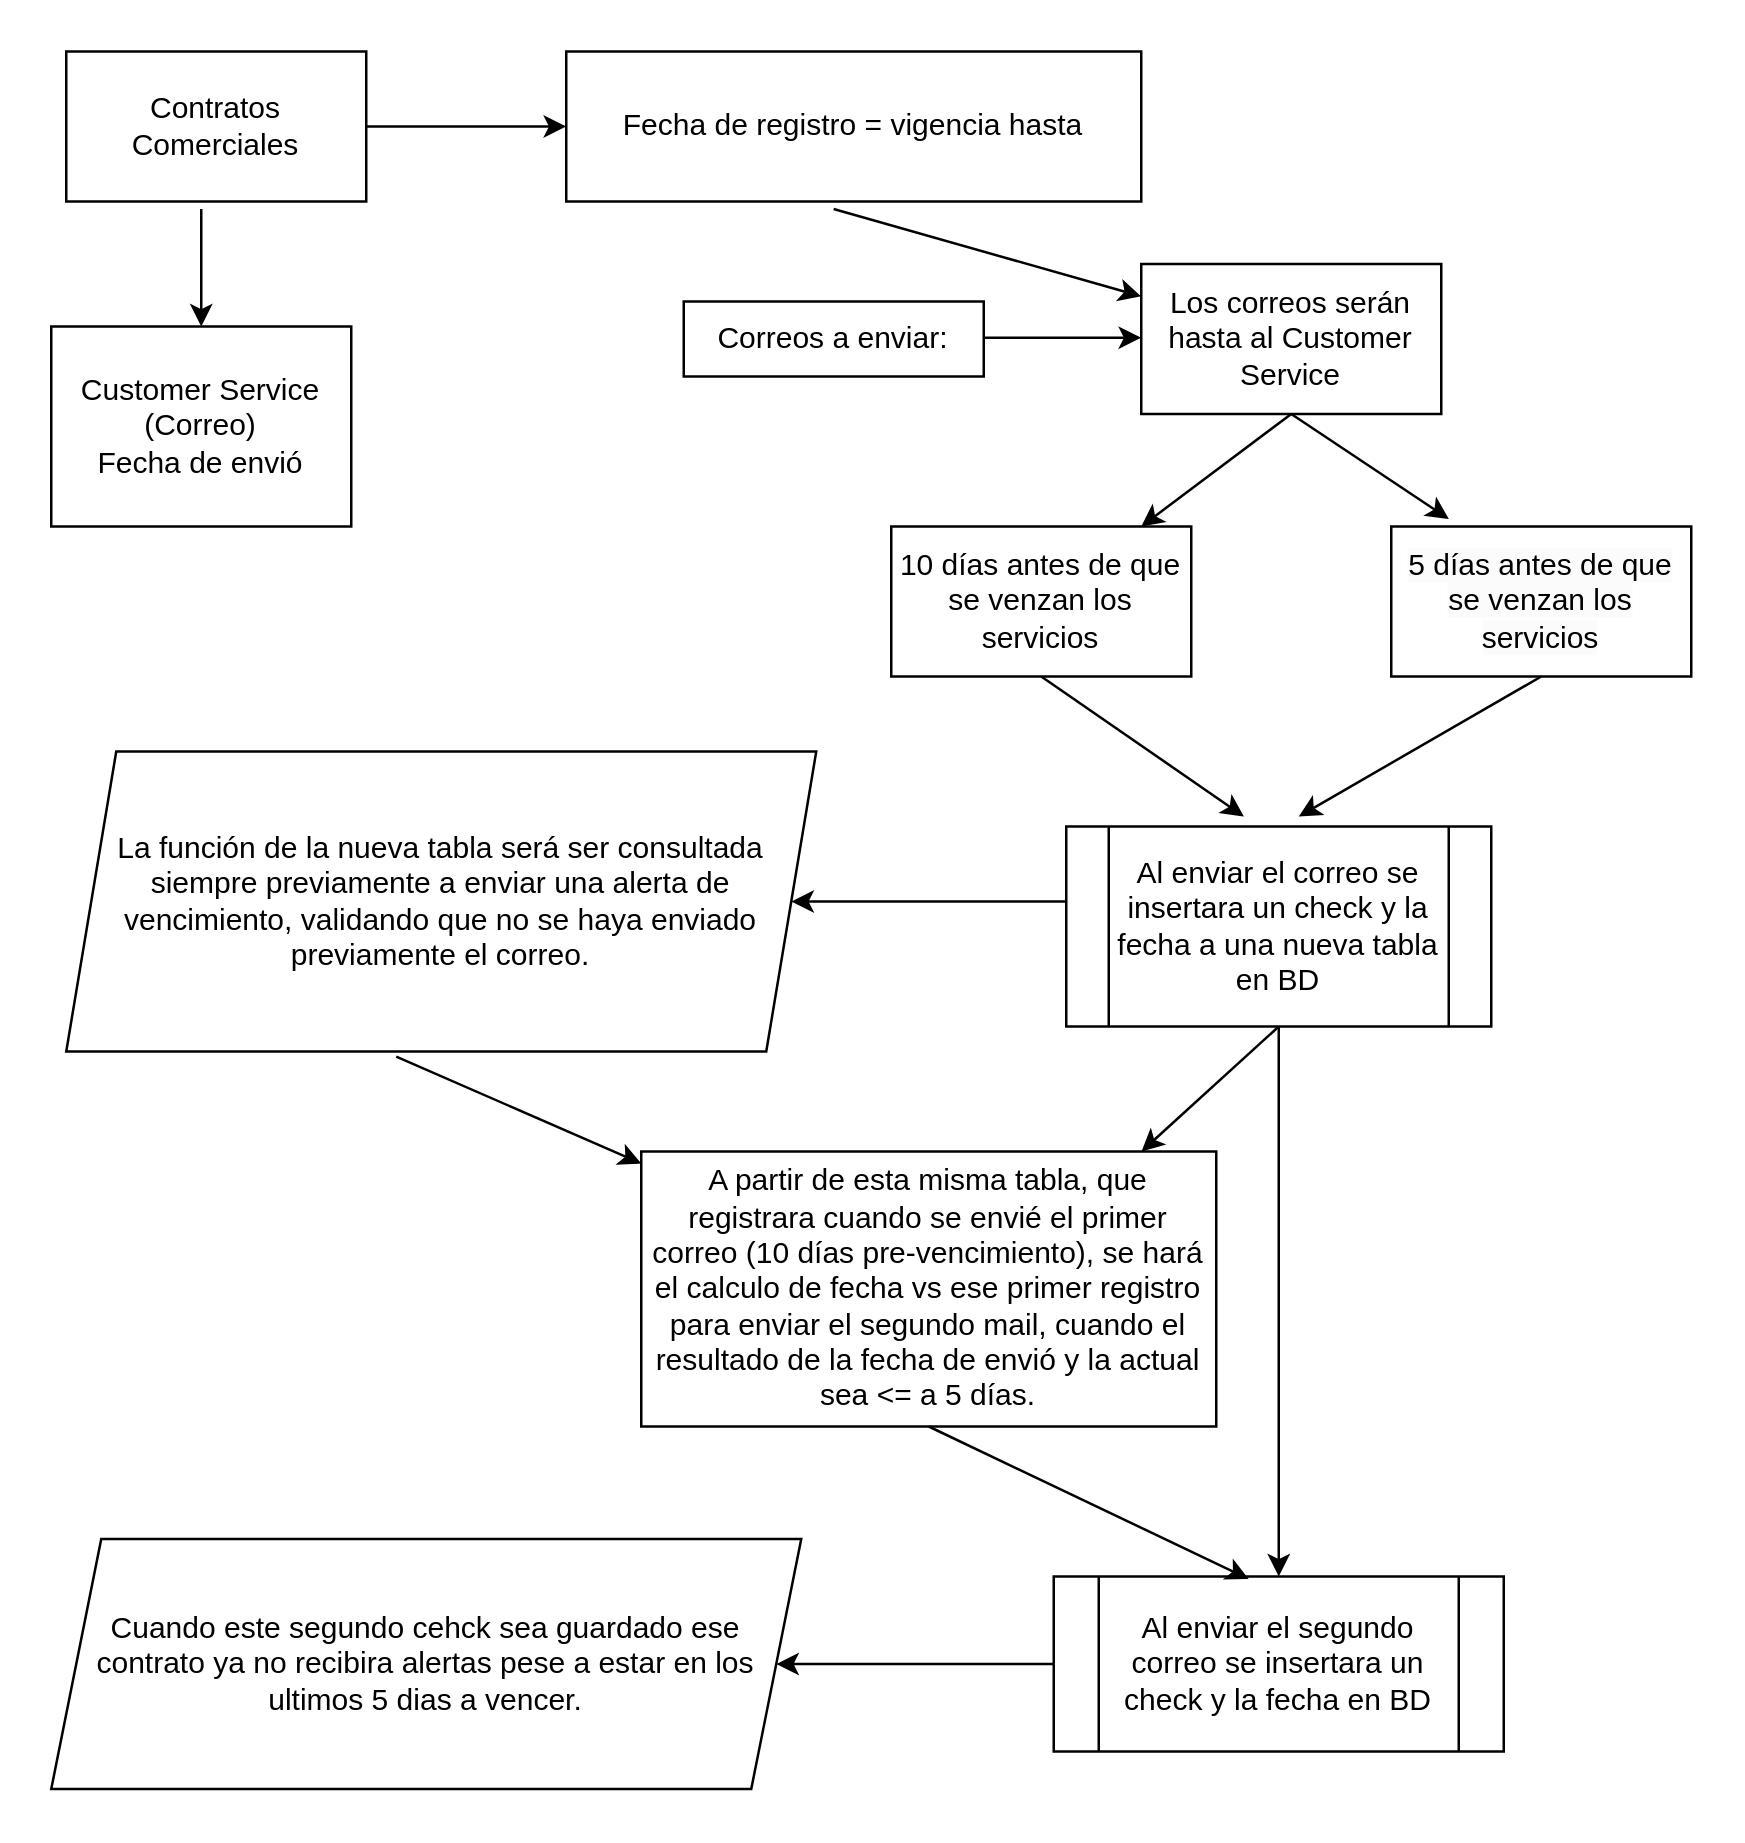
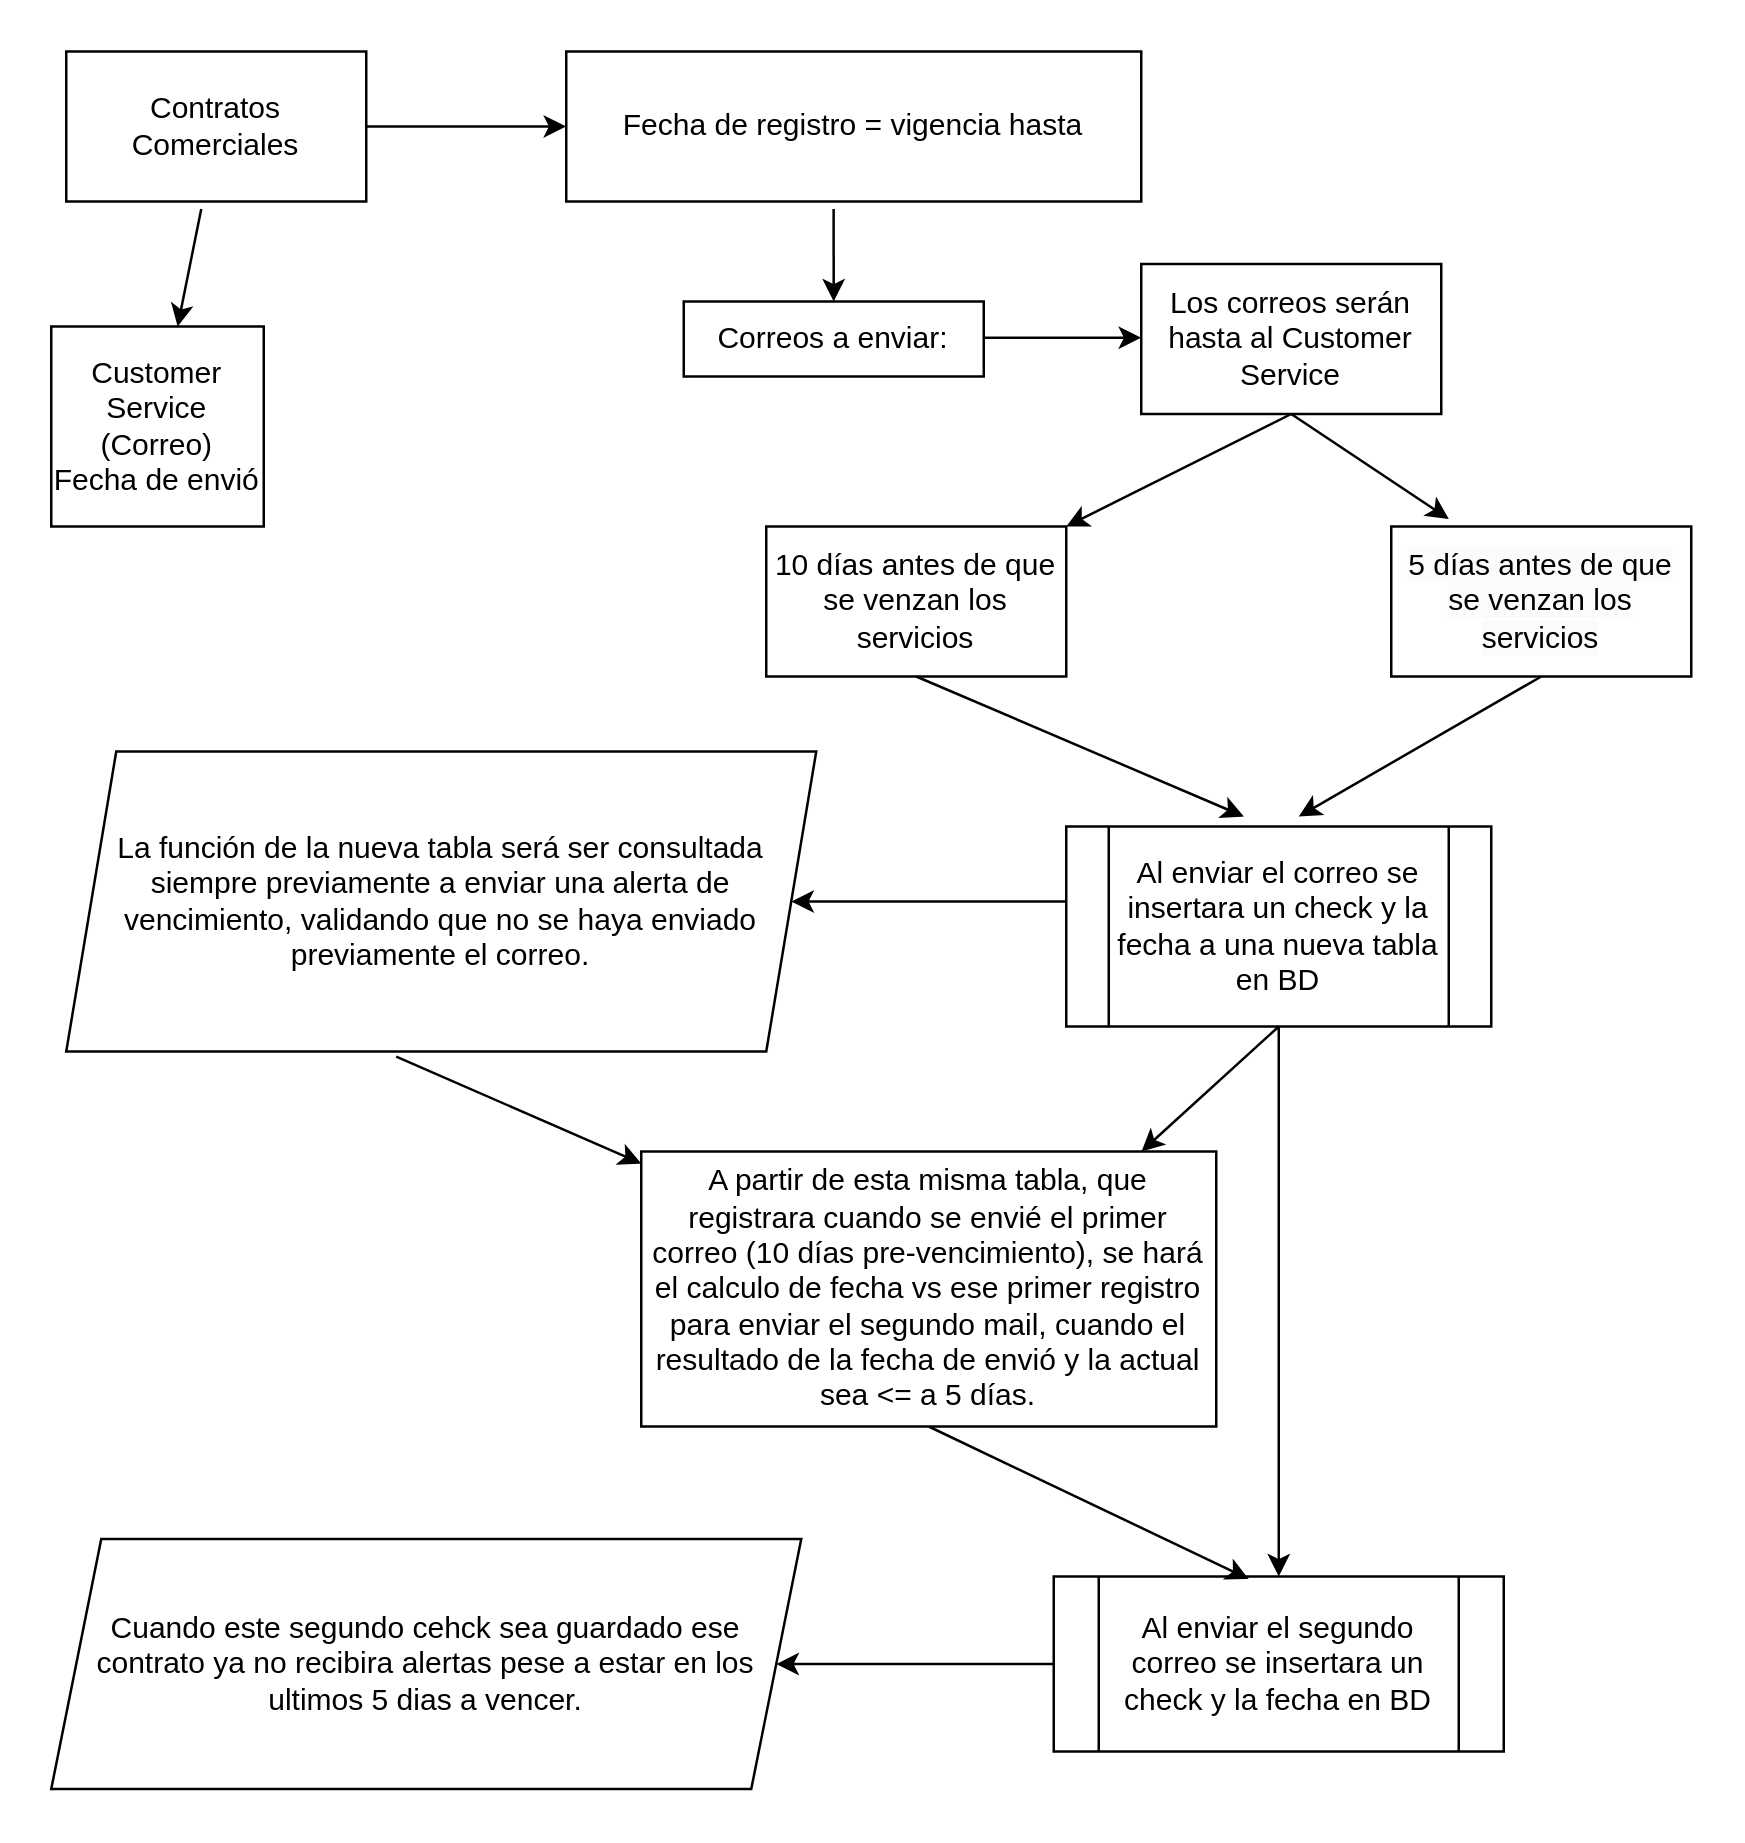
(979, 250) -> (834, 247)
(201, 426) -> (158, 426)
(1041, 601) -> (916, 601)
